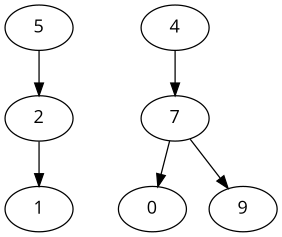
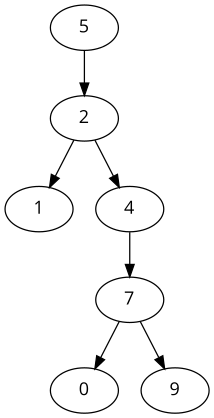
none -> (104, 158)
